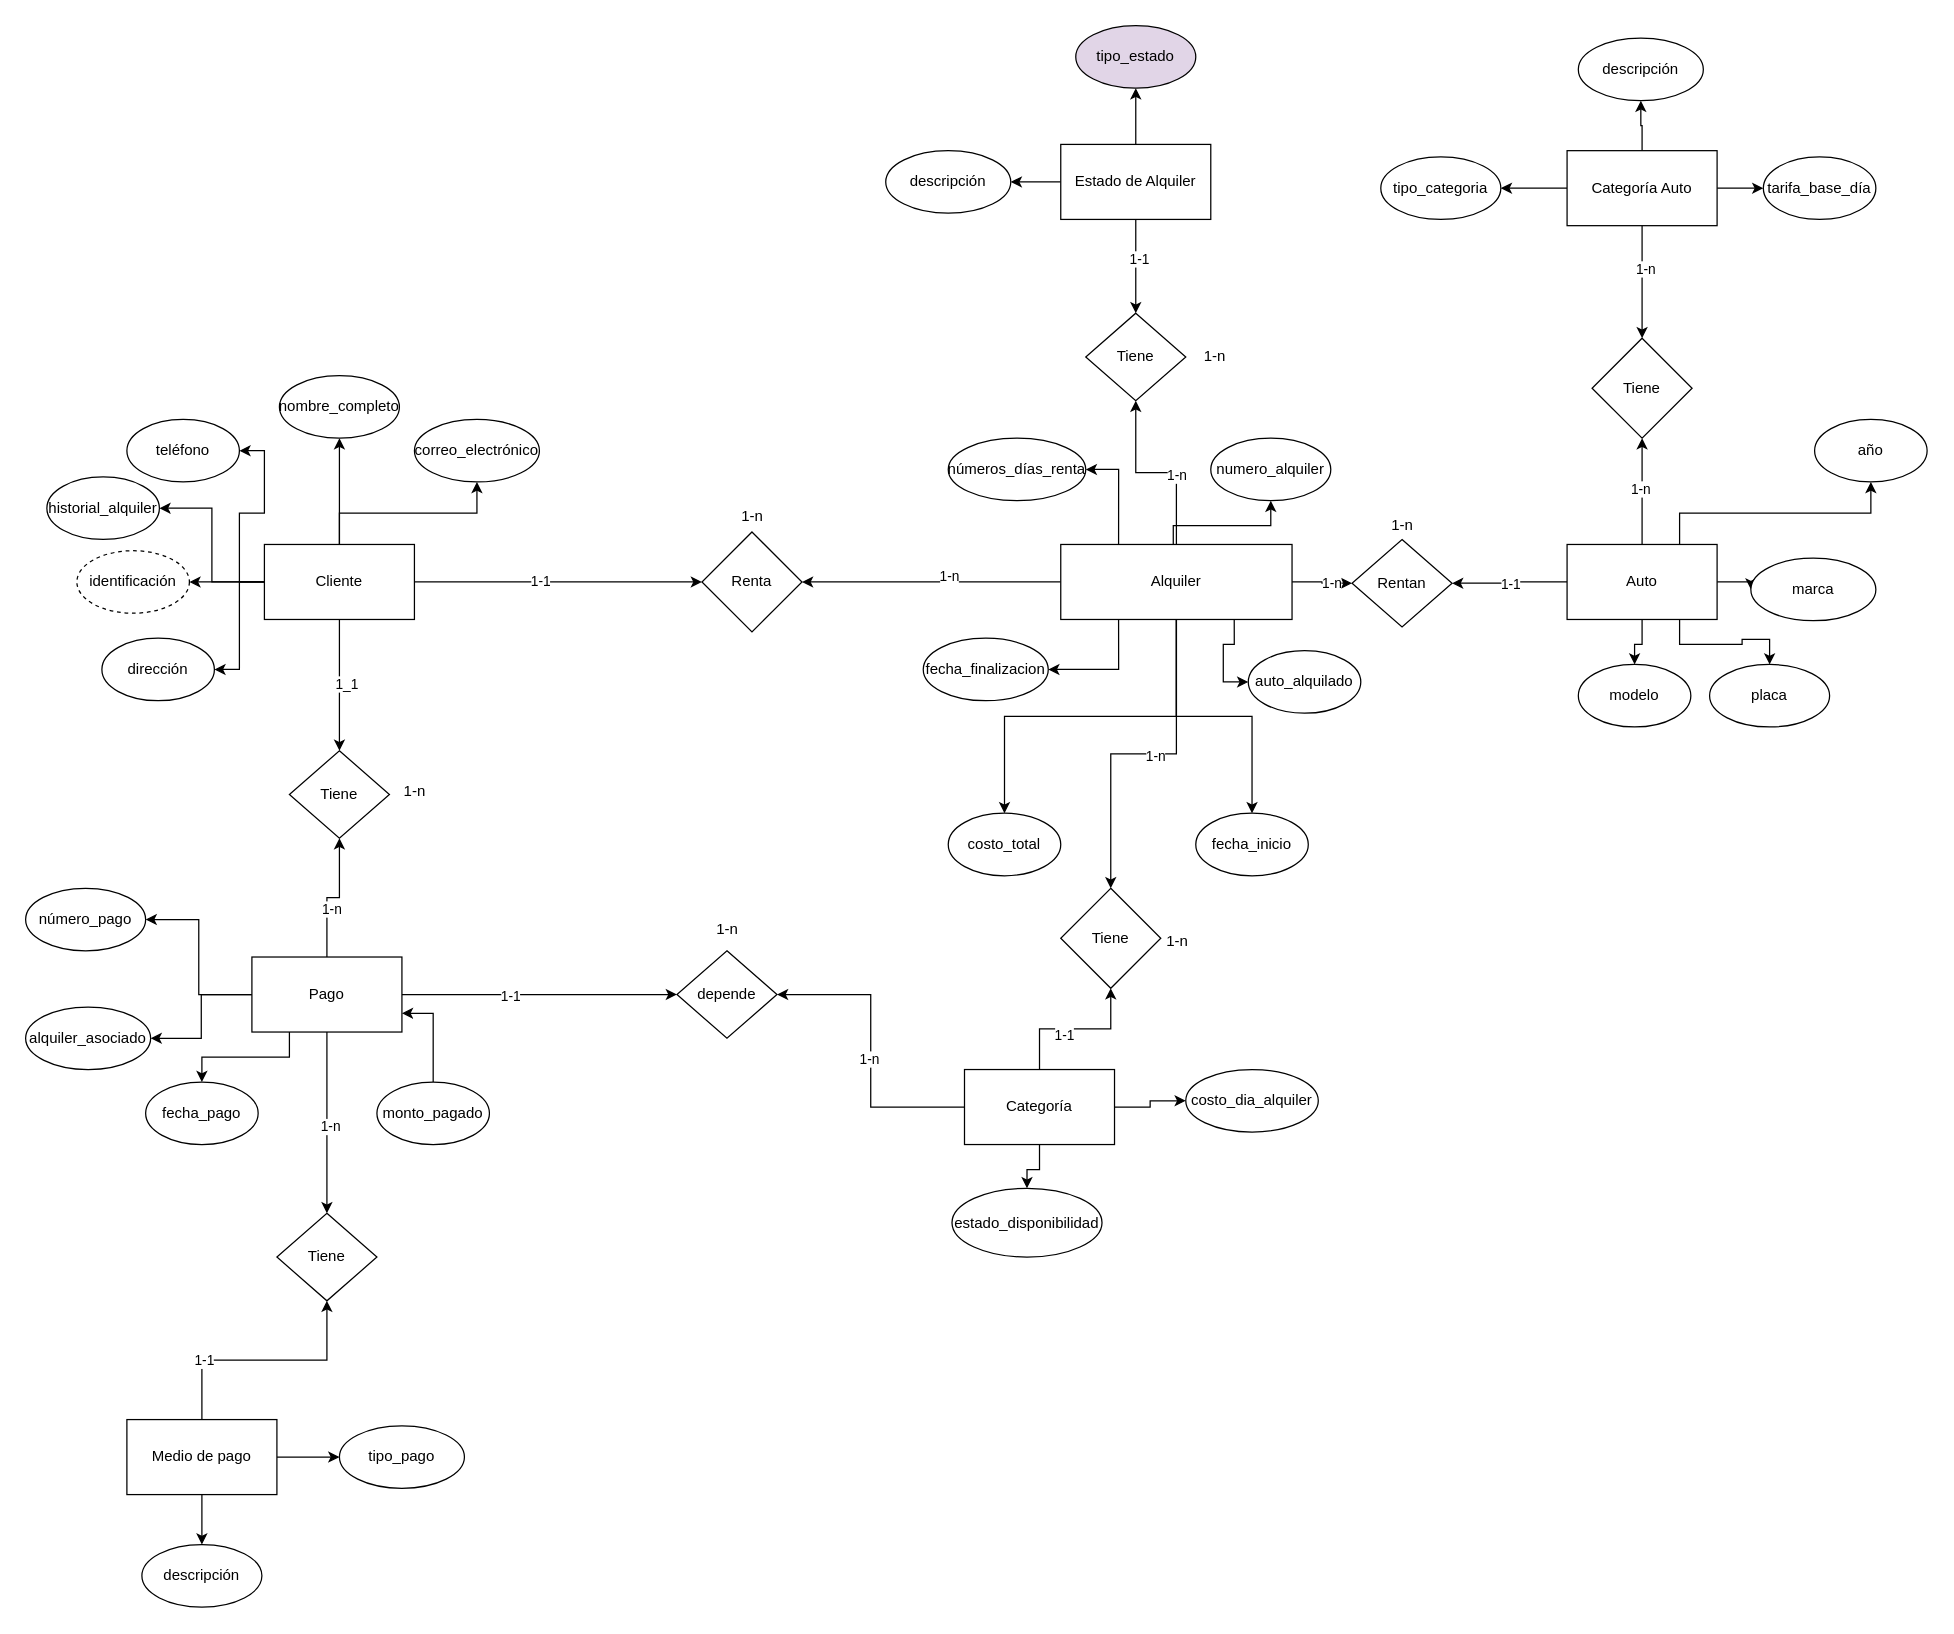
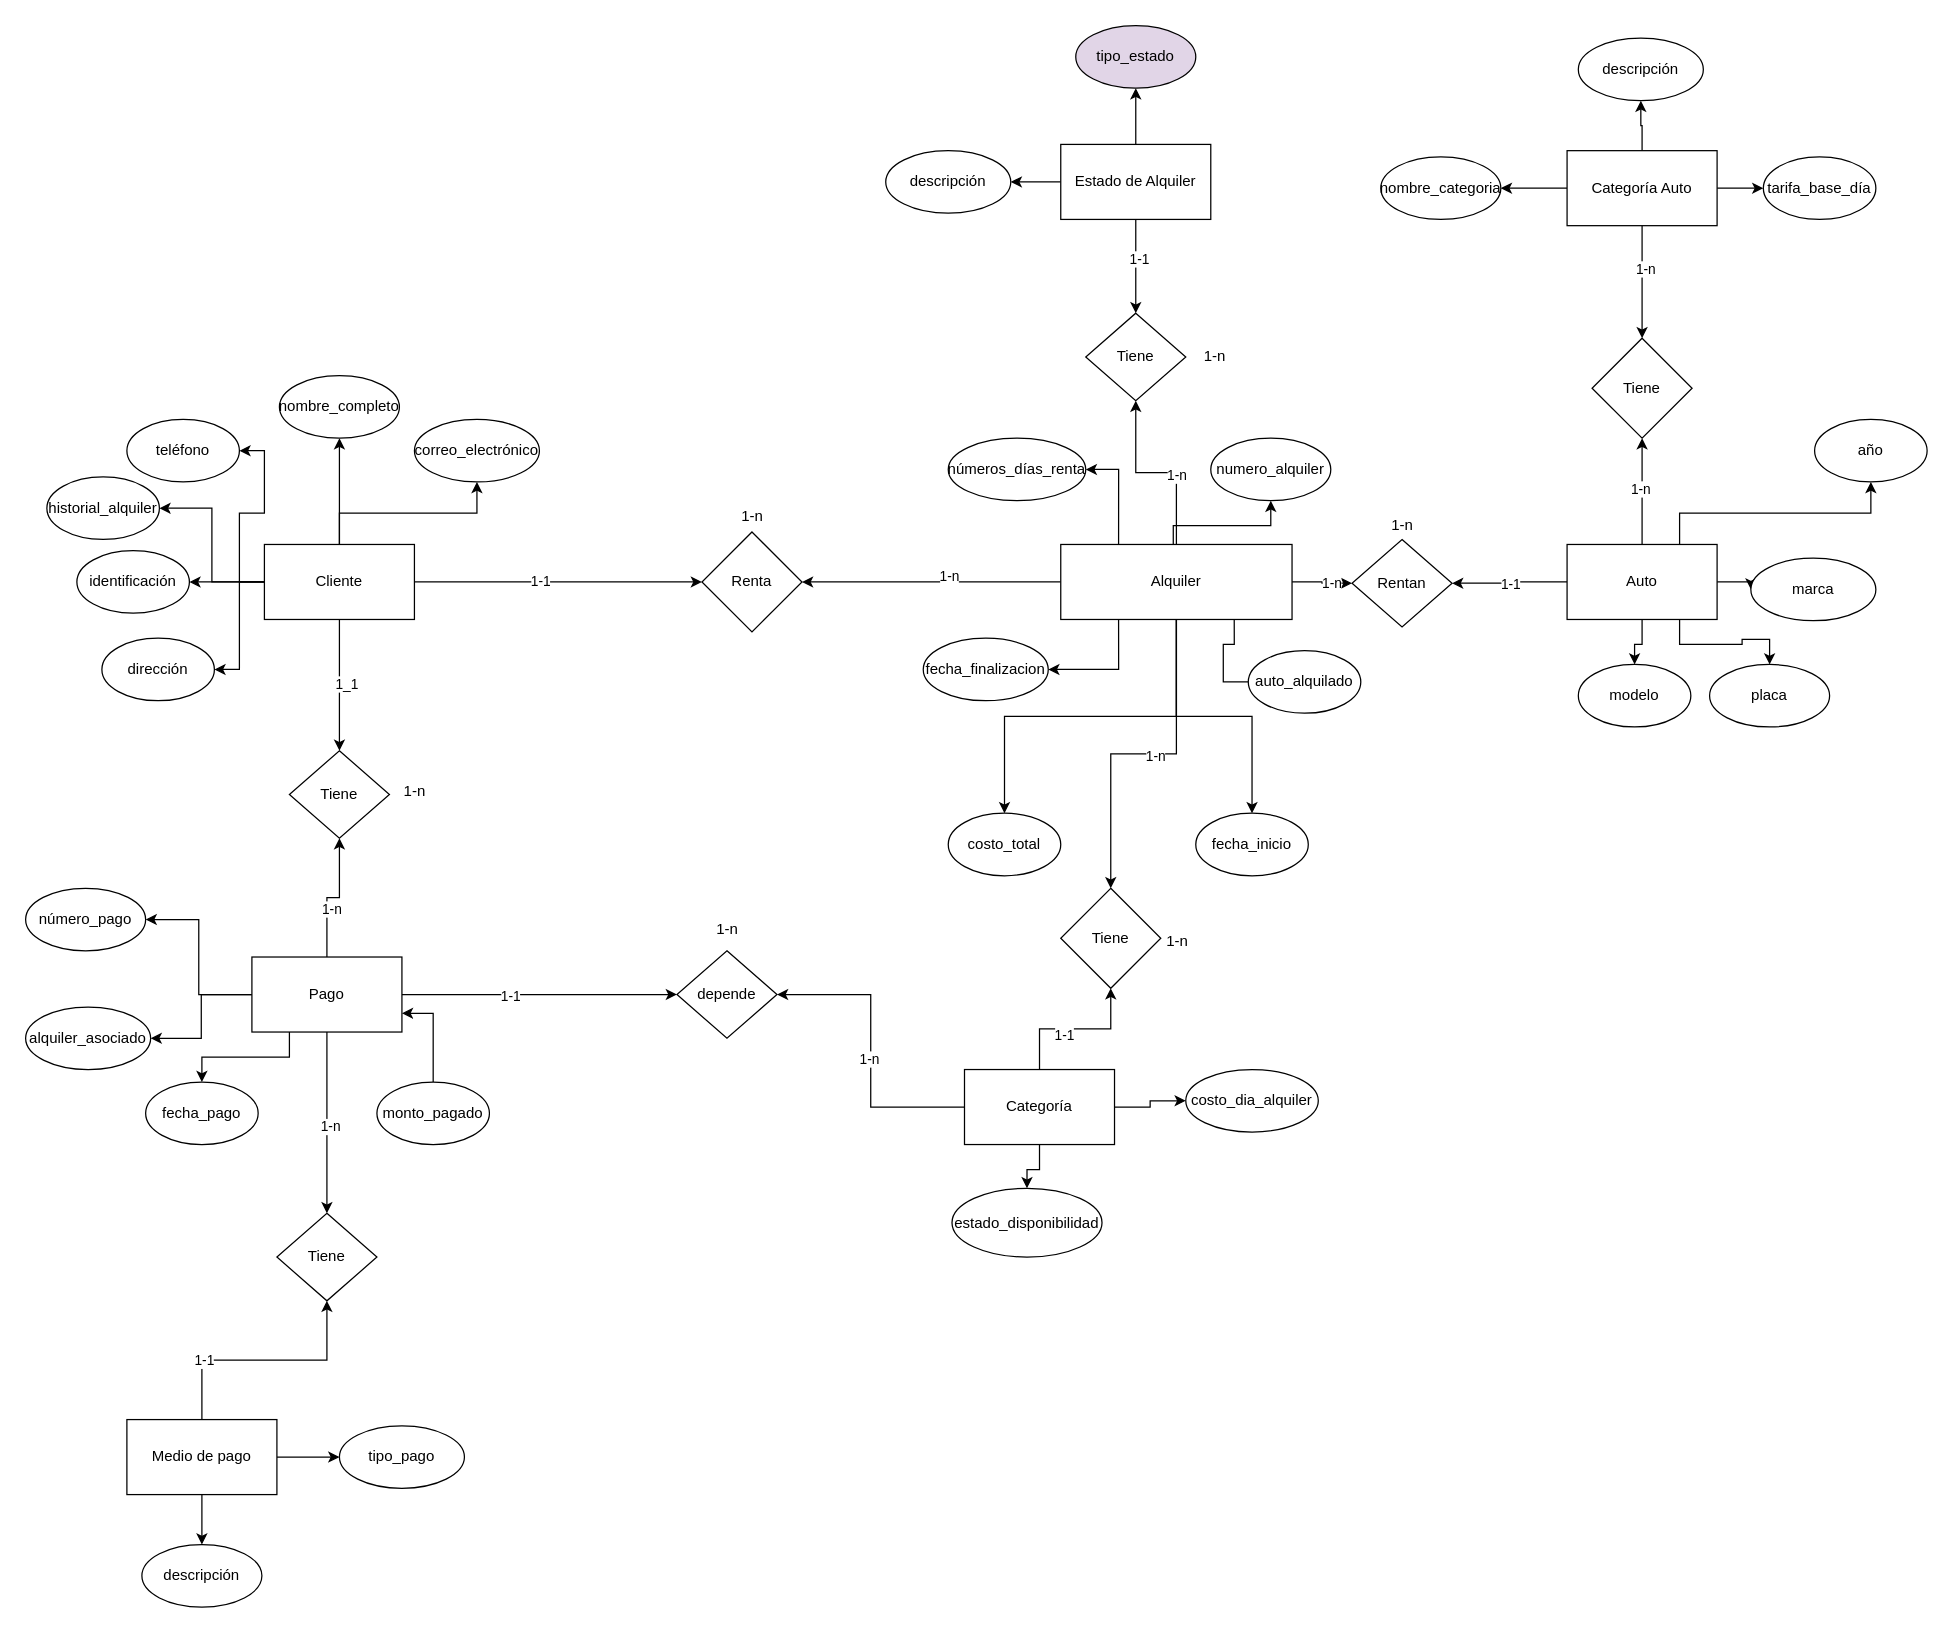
(1441, 188) -> (1441, 188)
(133, 582) -> (133, 582)
(1238, 682) -> (1241, 682)
